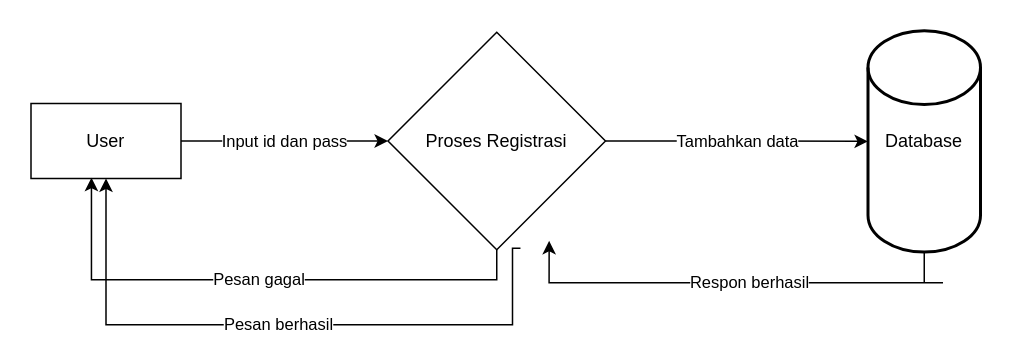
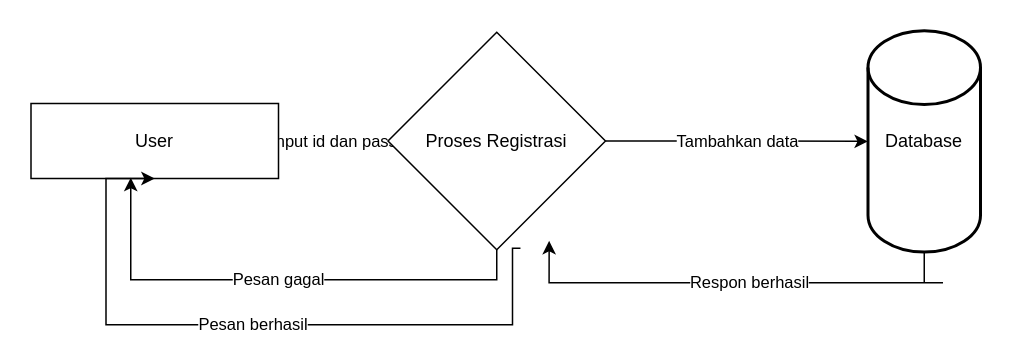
(106, 141) -> (155, 141)
